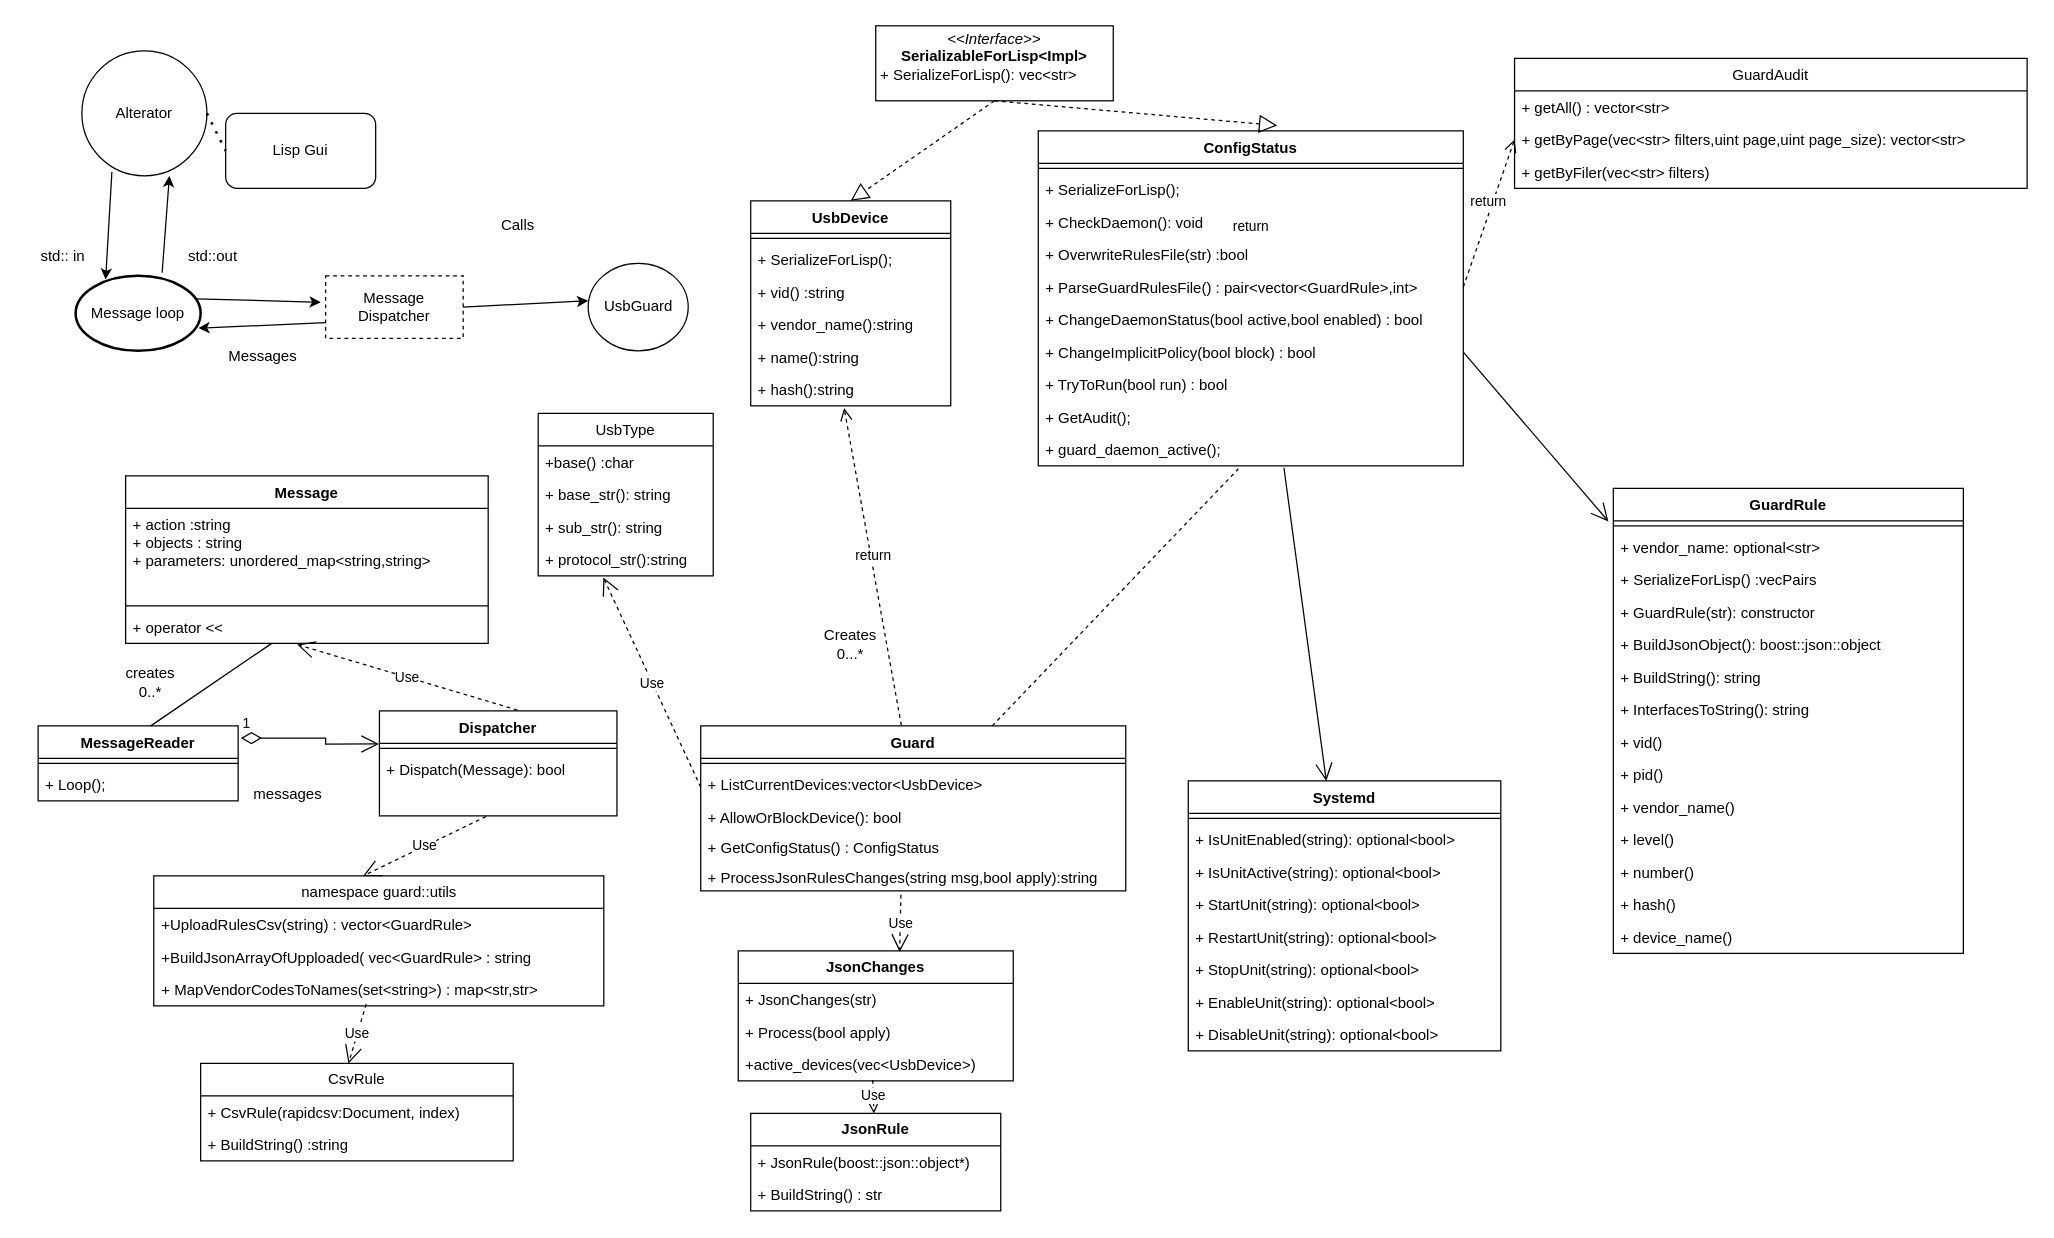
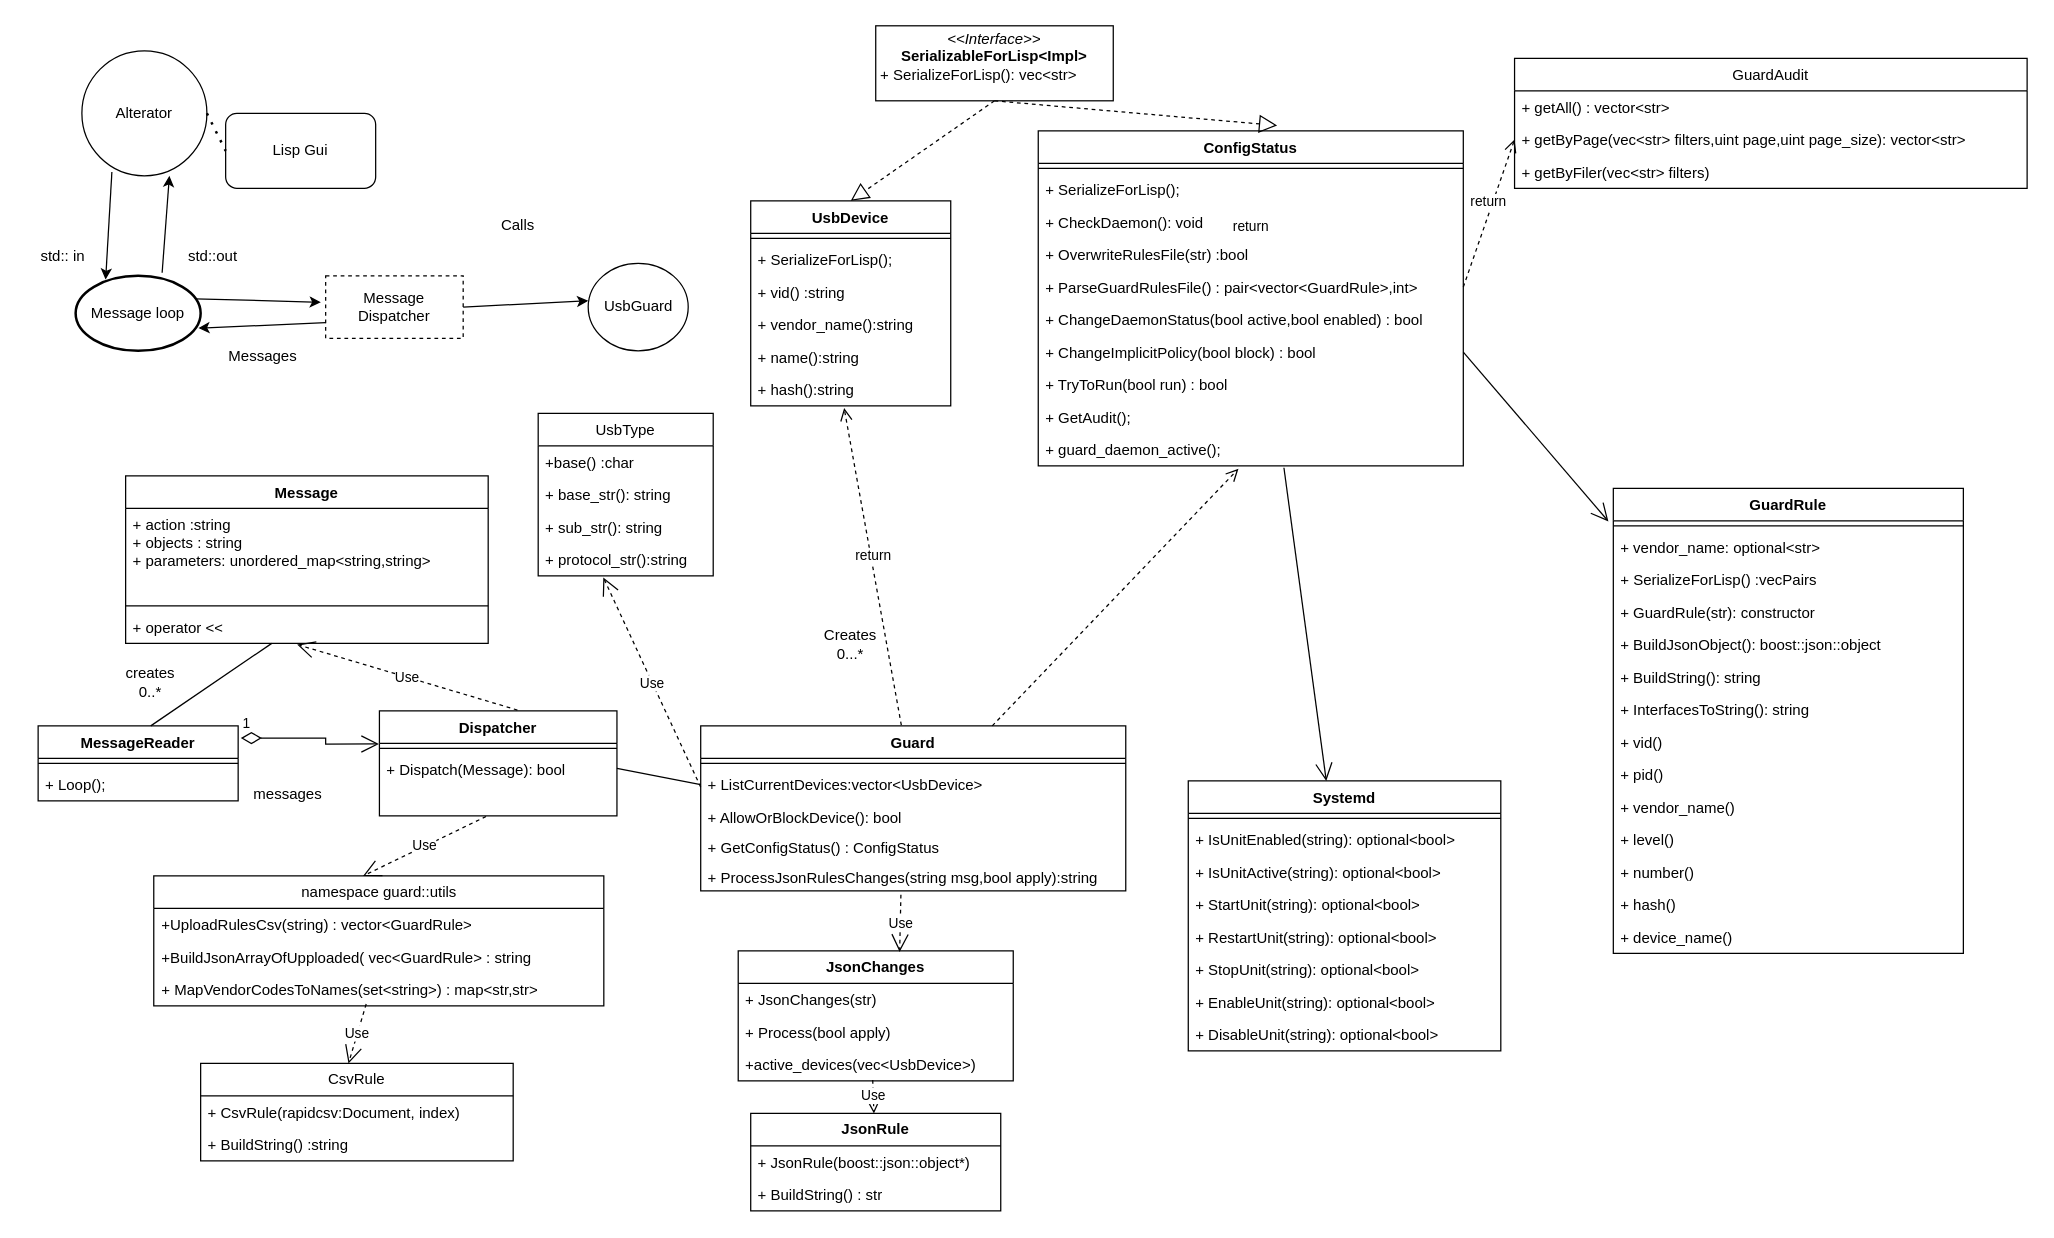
(1235, 472) -> (1234, 473)
none -> (656, 776)
